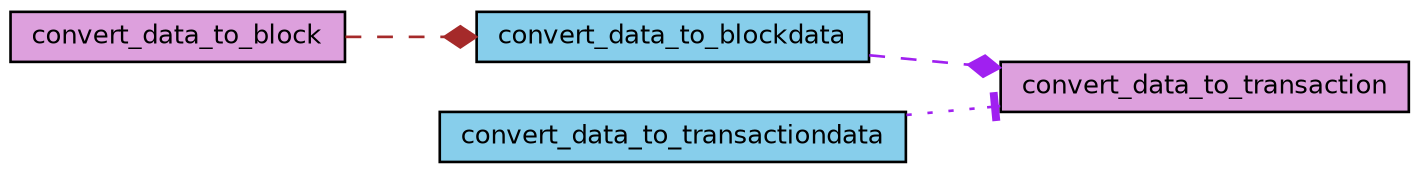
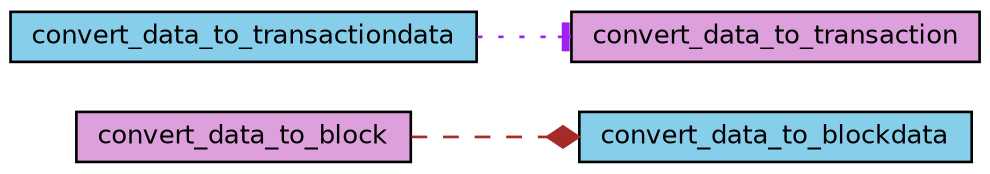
(919, 60) -> none
